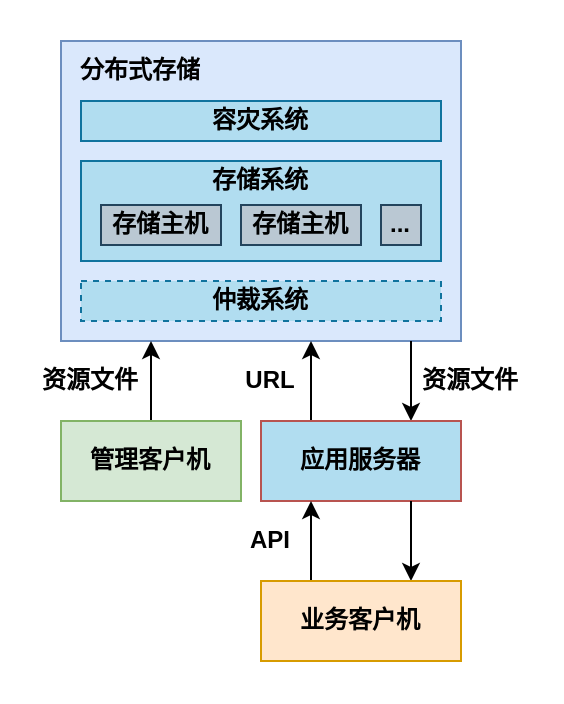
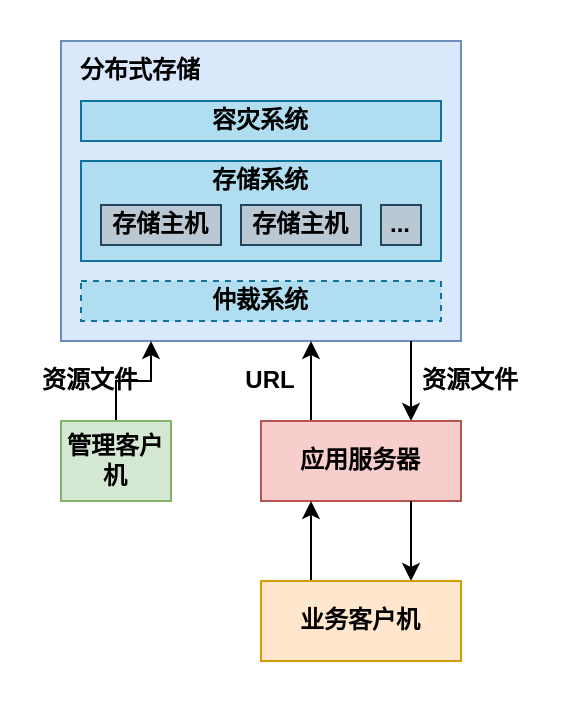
(151, 461) -> (116, 461)
(361, 461) -> (361, 461)
(271, 541) -> none
